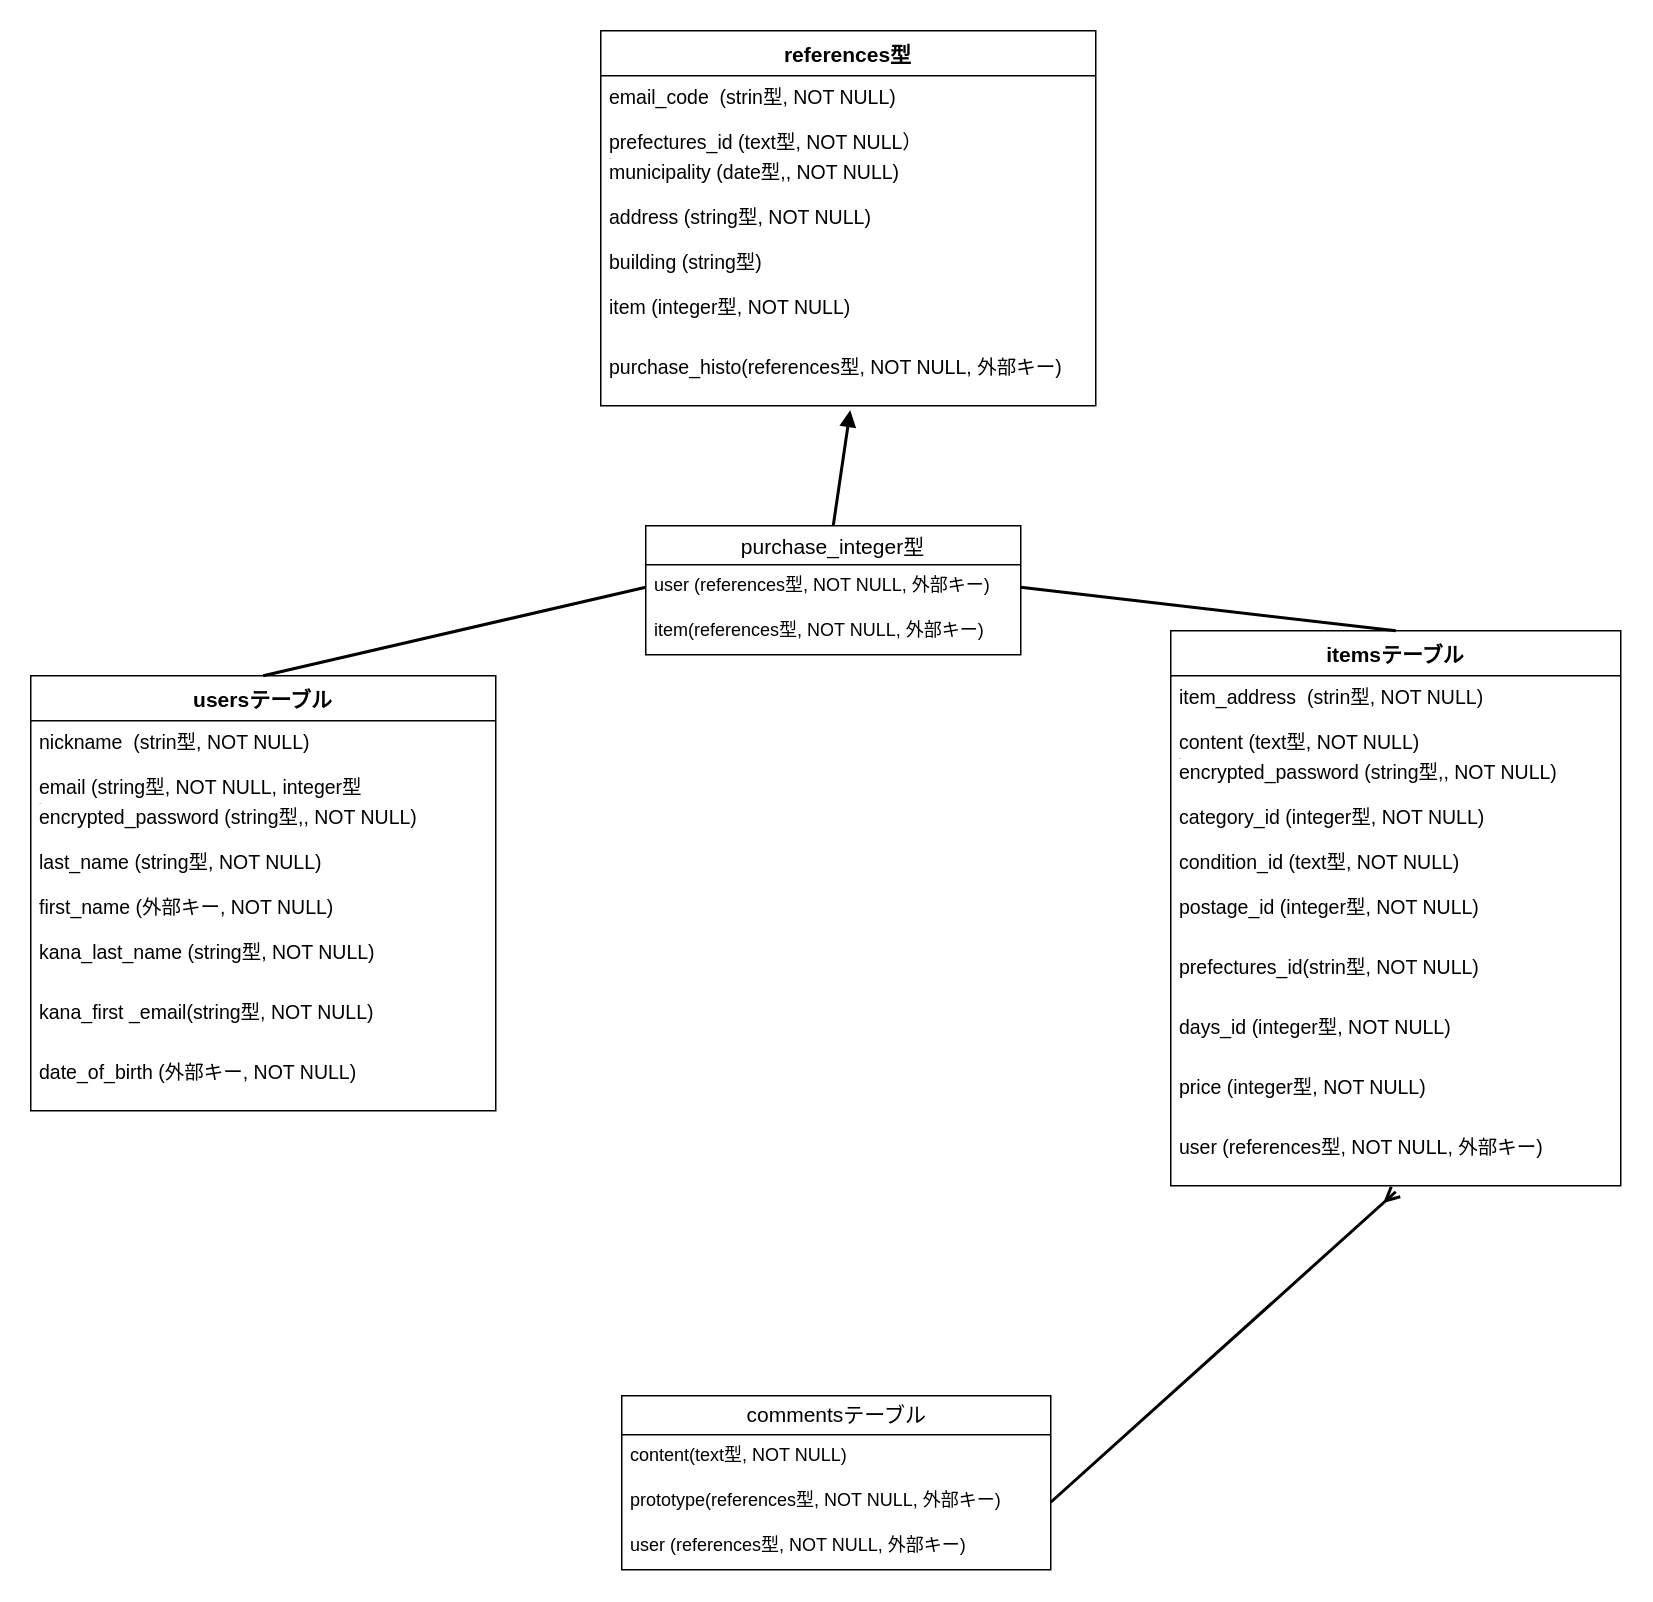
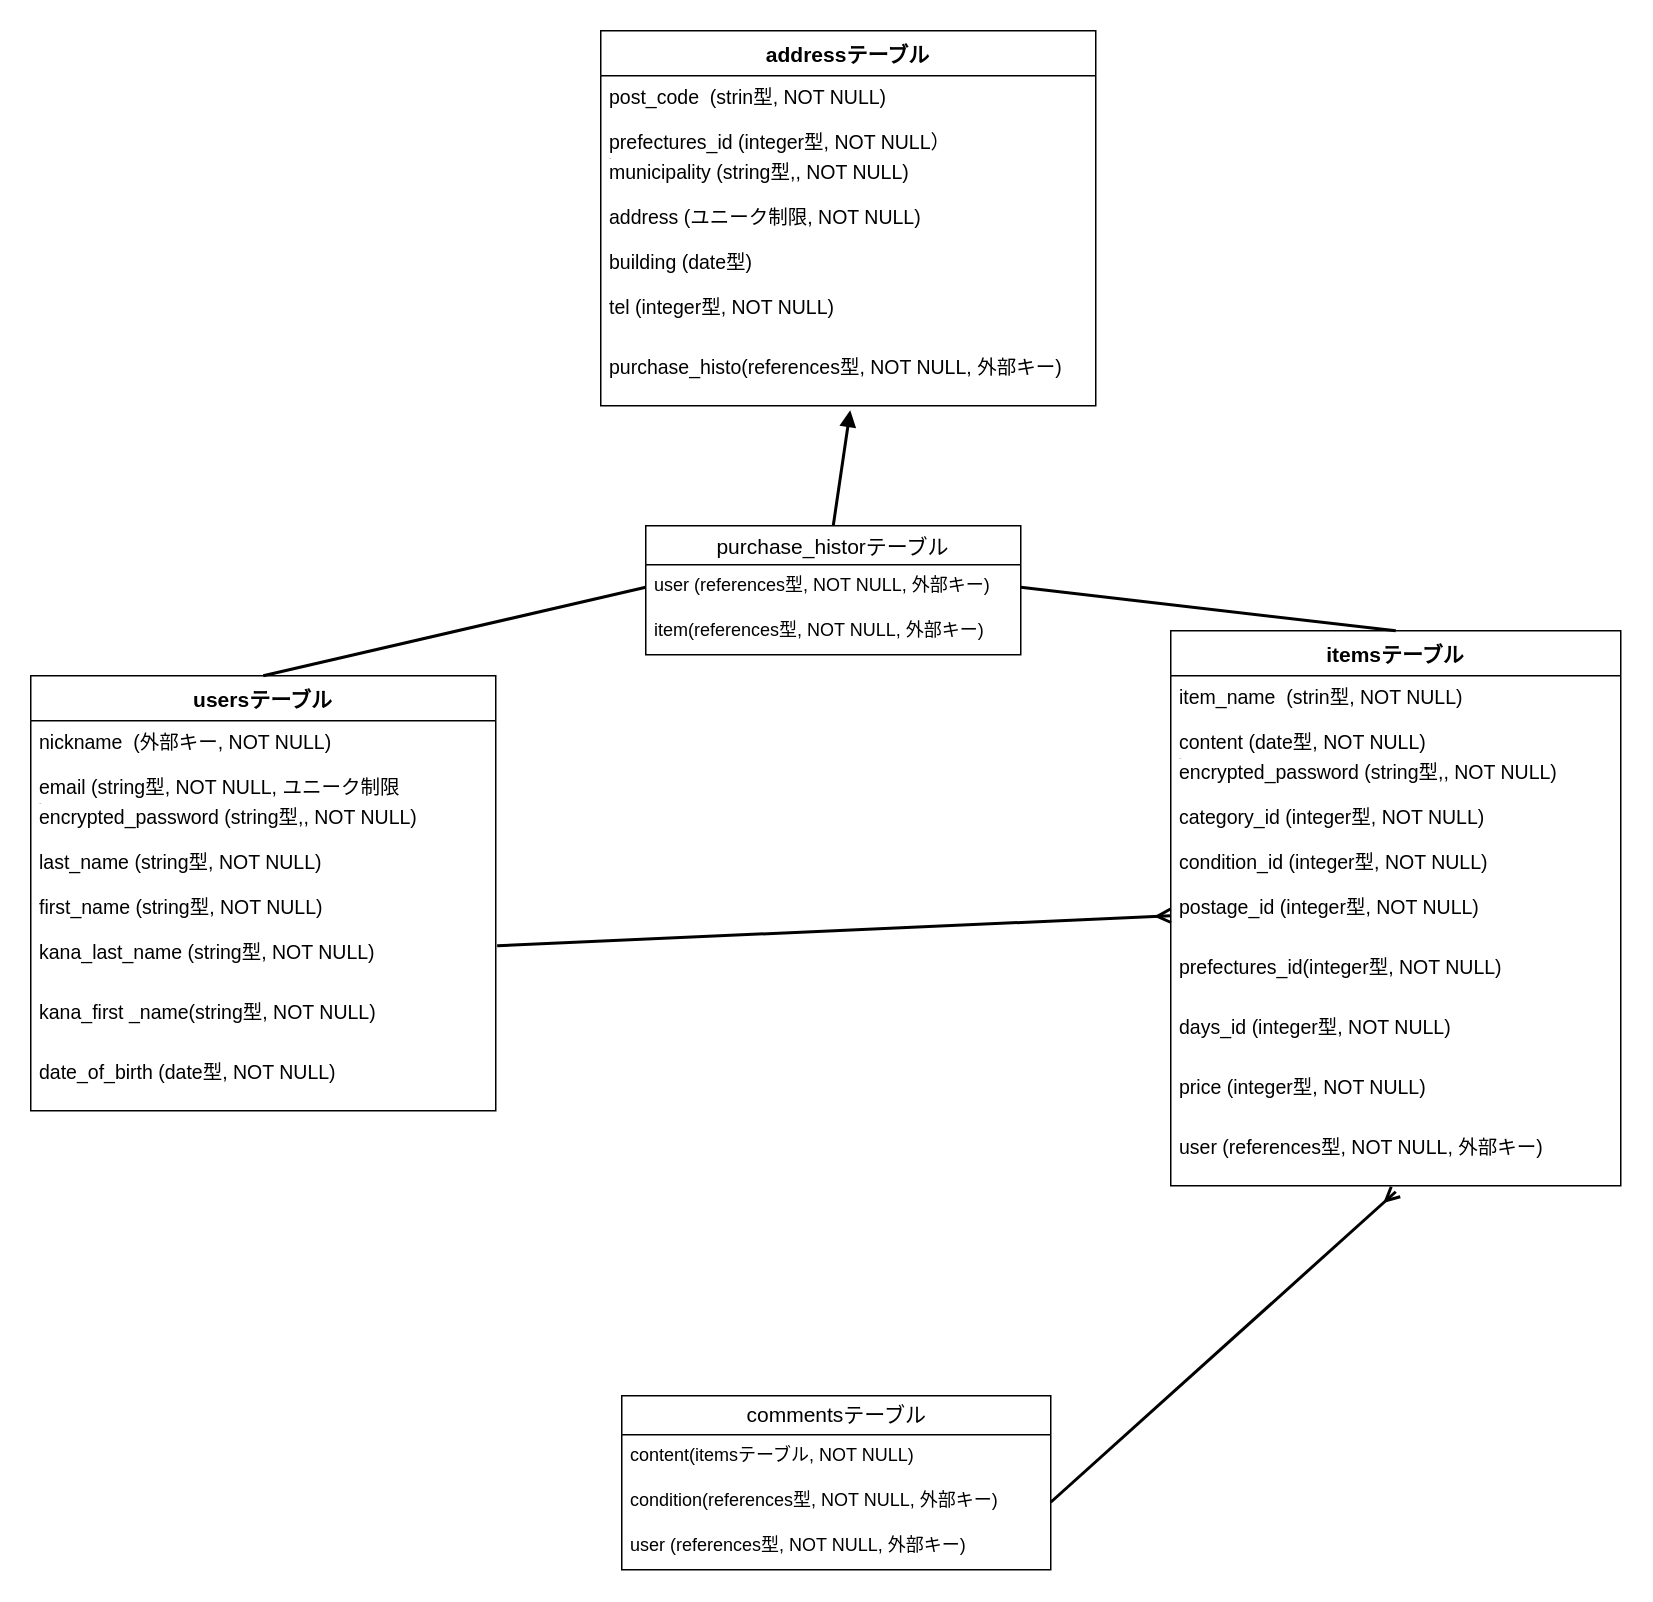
(848, 55) -> (848, 55)
(759, 97) -> (759, 97)
(782, 142) -> (796, 142)
(762, 172) -> (771, 172)
(751, 217) -> (769, 217)
(701, 262) -> (693, 262)
(737, 307) -> (732, 307)
(833, 547) -> (833, 547)
(1343, 697) -> (1326, 697)
(181, 742) -> (185, 742)
(1312, 742) -> (1312, 742)
(210, 787) -> (223, 787)
(1332, 862) -> (1346, 862)
(193, 907) -> (194, 907)
none -> (833, 931)
(1345, 967) -> (1356, 967)
(220, 1012) -> (219, 1012)
(210, 1072) -> (202, 1072)
(748, 1455) -> (778, 1455)
(830, 1500) -> (825, 1500)
